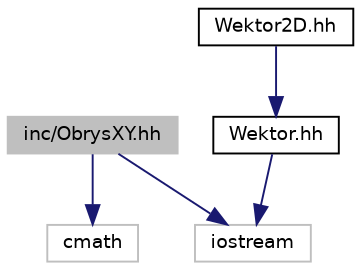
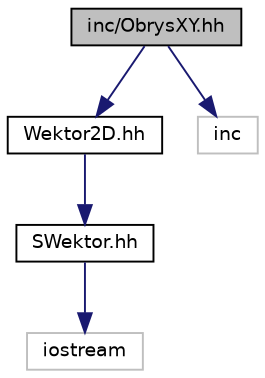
(93, 135) -> (156, 27)
(276, 135) -> (85, 243)
(164, 184) -> (126, 73)
(93, 243) -> (228, 135)
